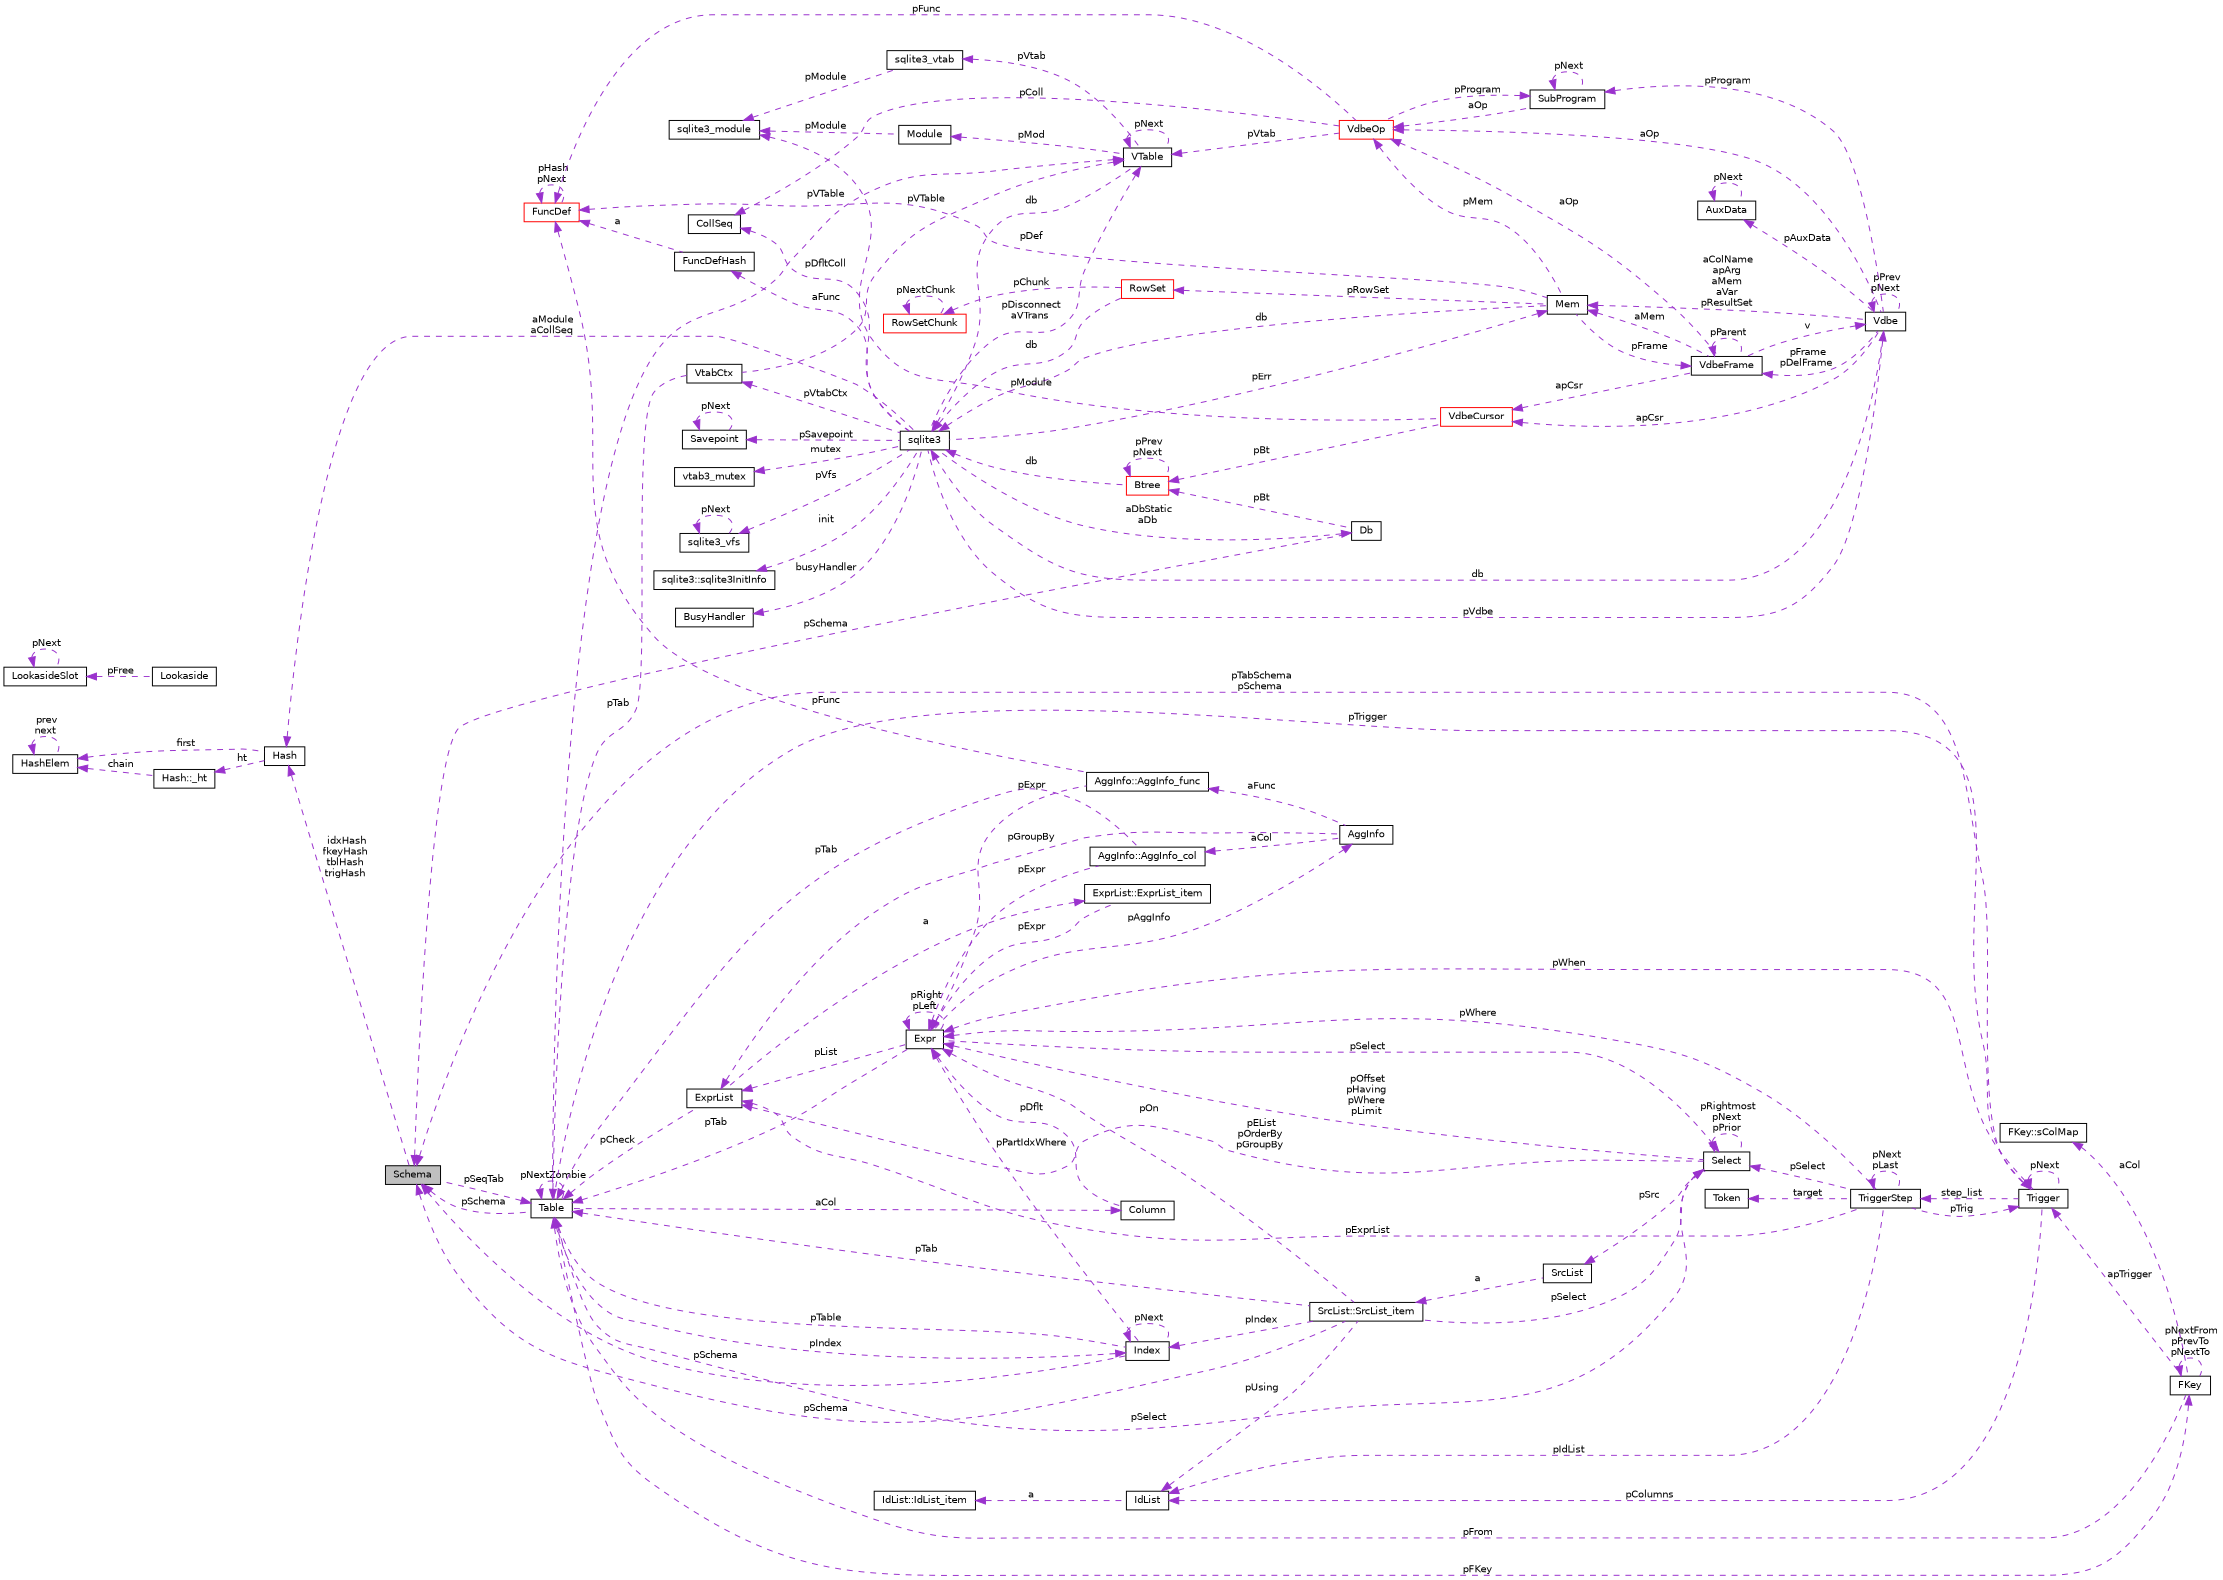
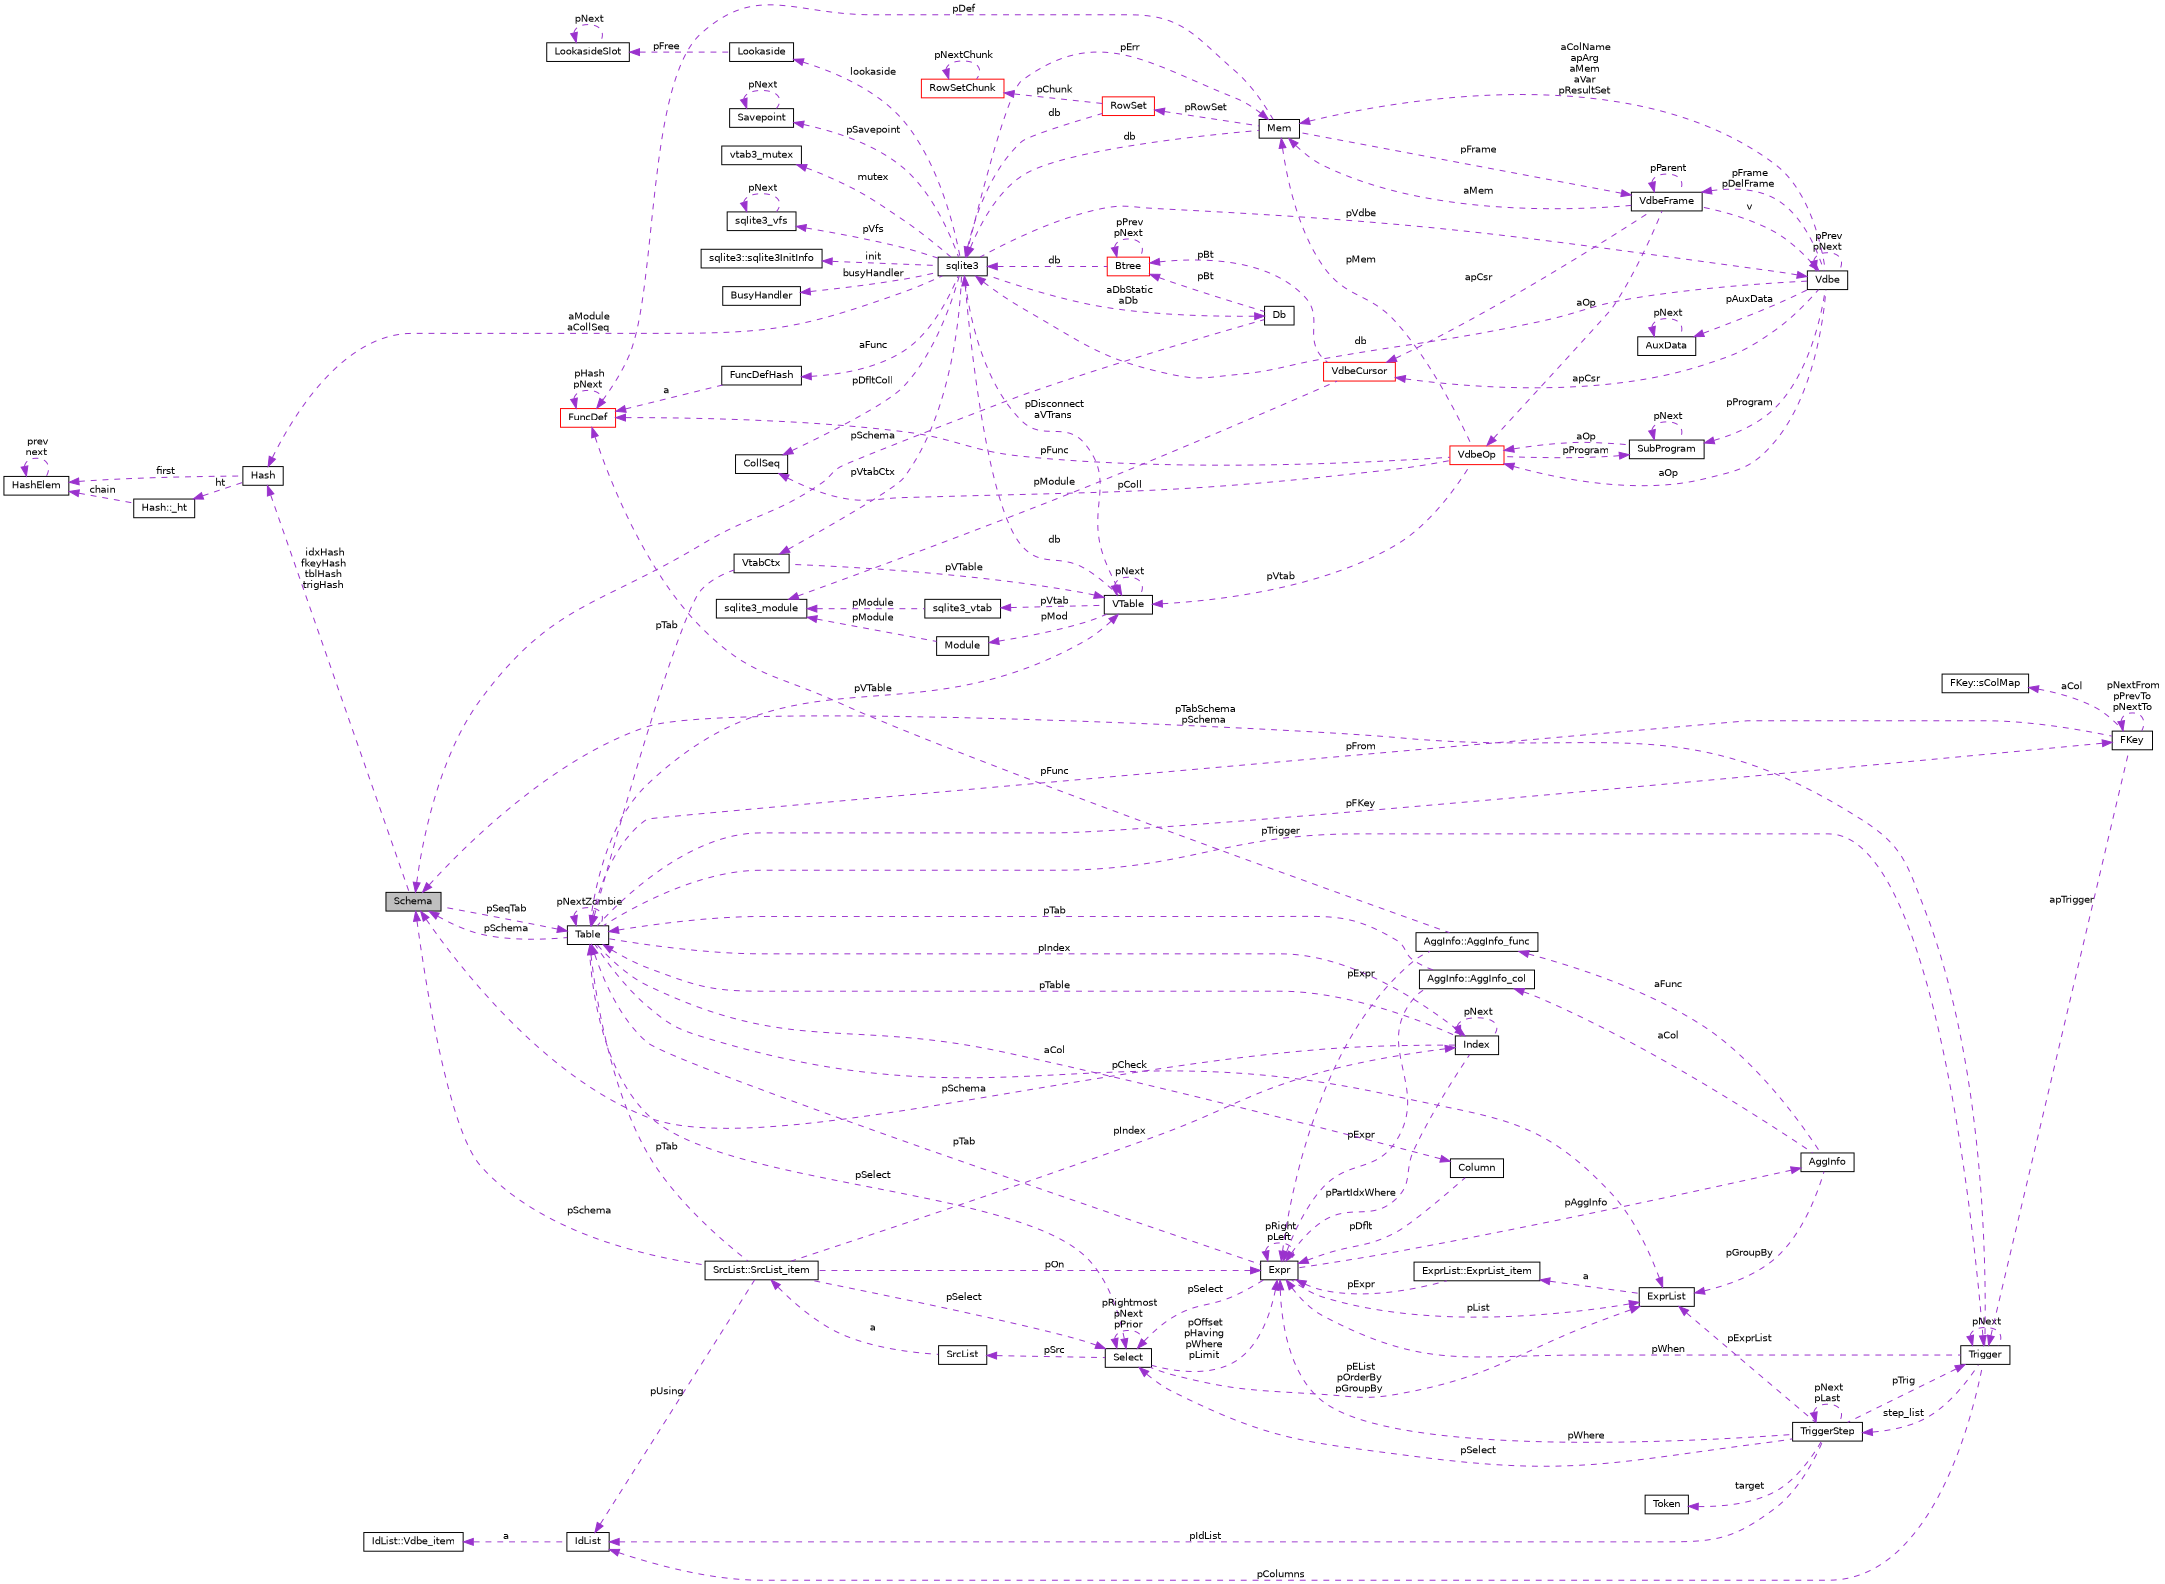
none -> (913, 133)
(1475, 218) -> (1367, 300)
(632, 1148) -> (1205, 1072)
(925, 1501) -> (413, 1542)
